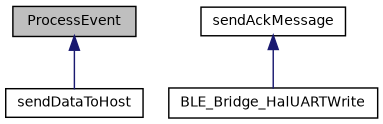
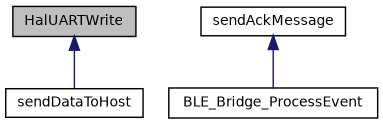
(74, 21) -> (74, 21)
(273, 103) -> (273, 103)
